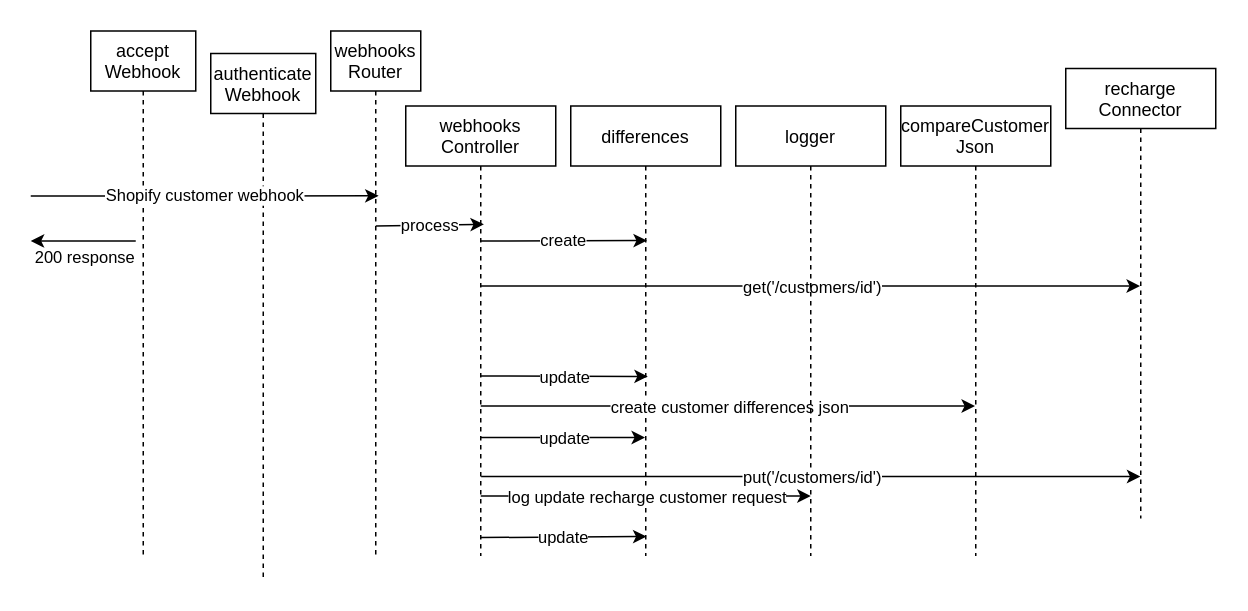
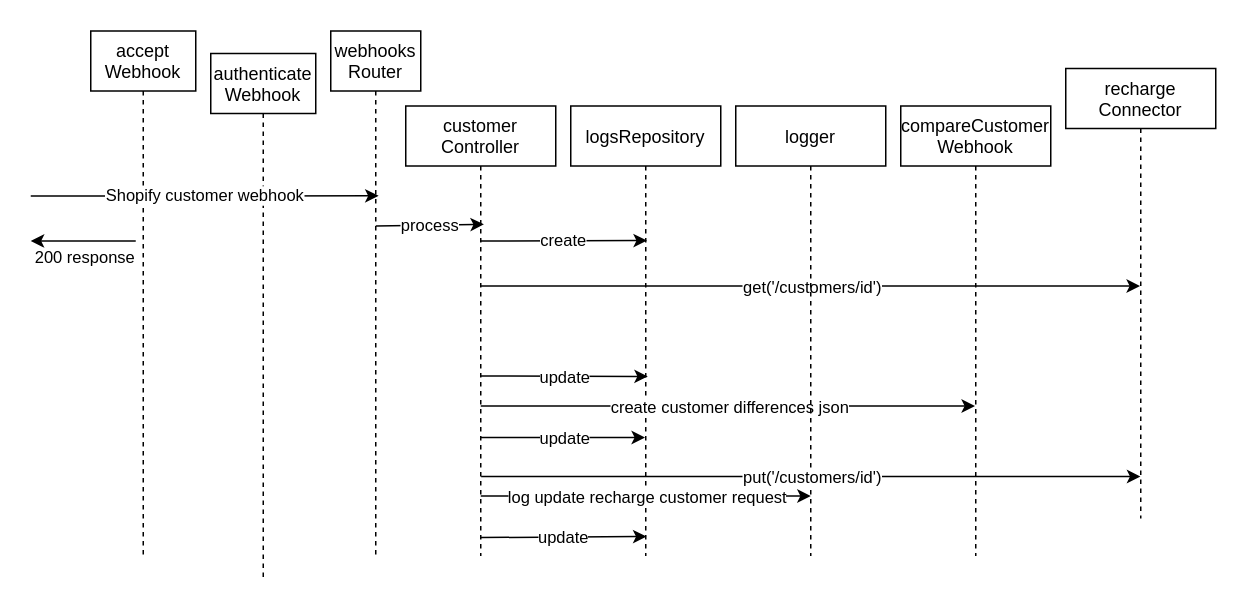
(480, 126) -> (480, 126)
(975, 126) -> (975, 126)
(645, 137) -> (645, 137)
